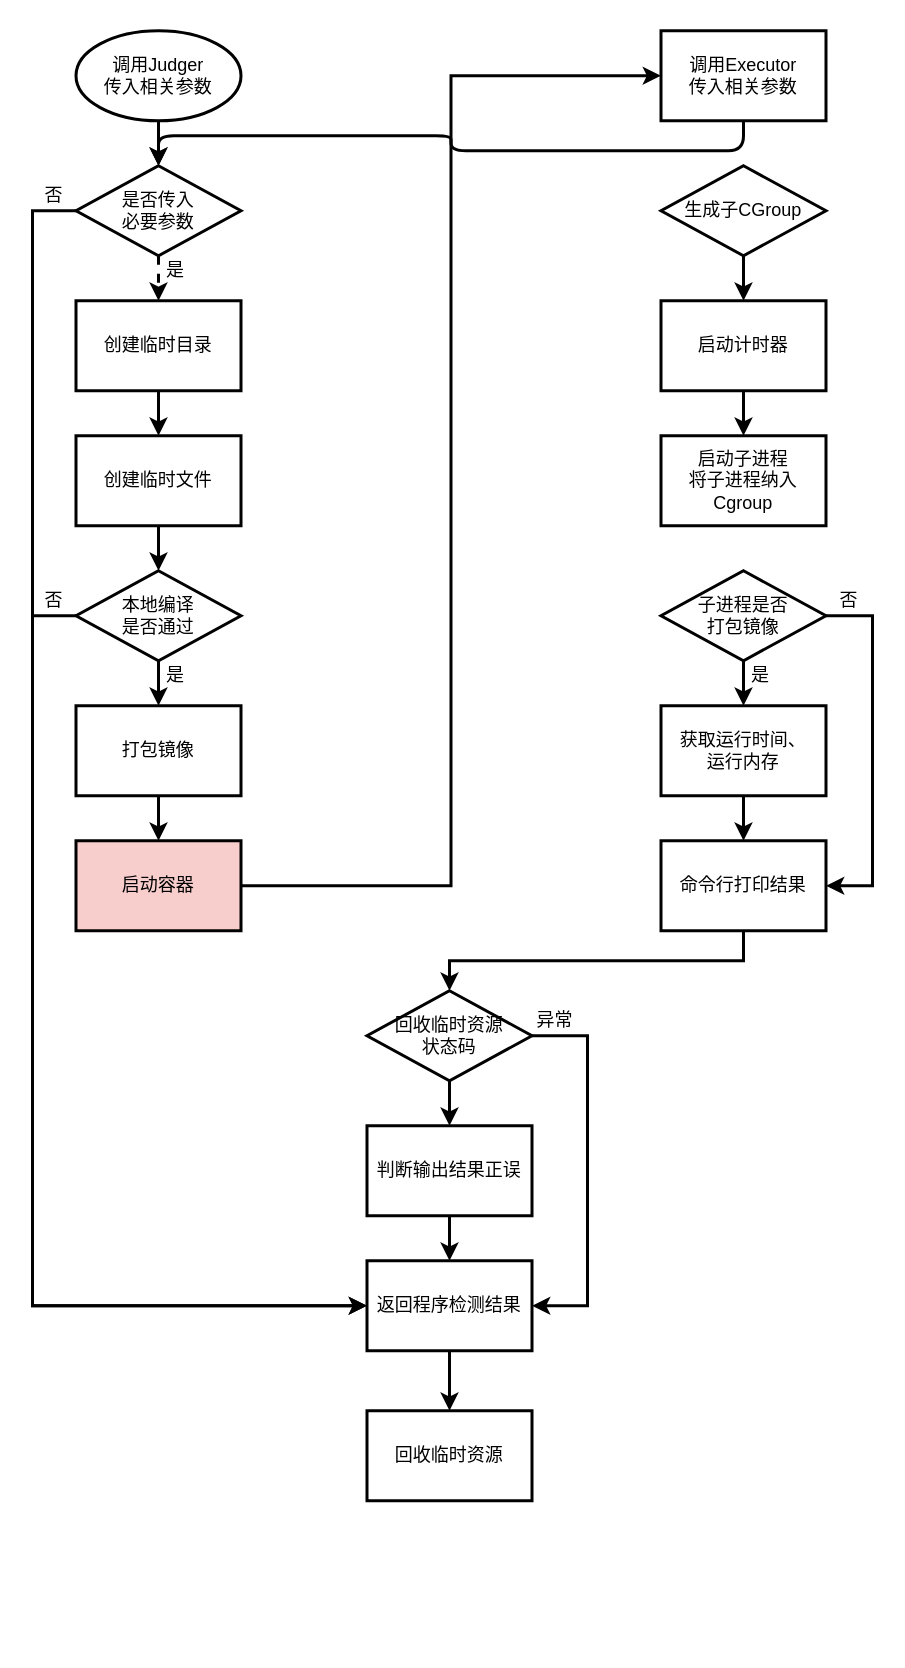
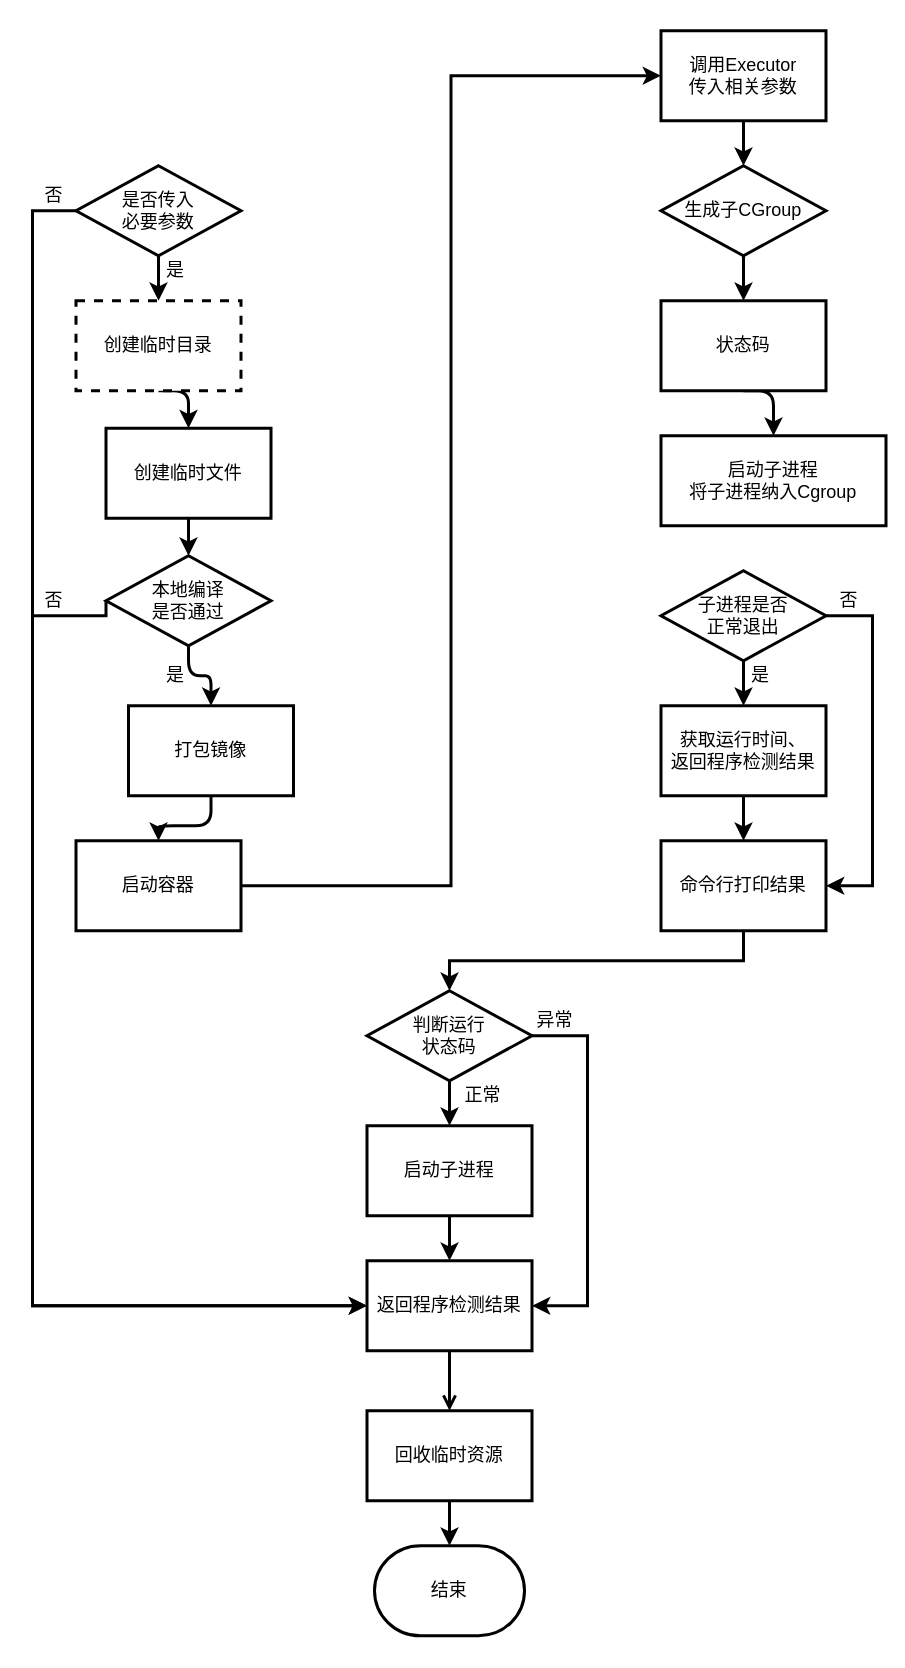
(158, 76) -> none
(158, 129) -> none
(601, 151) -> (743, 145)
(158, 275) -> (158, 275)
(158, 346) -> (158, 346)
(743, 346) -> (743, 346)
(158, 481) -> (188, 473)
(743, 481) -> (773, 481)
(158, 616) -> (188, 601)
(743, 616) -> (743, 616)
(158, 751) -> (211, 751)
(743, 751) -> (743, 751)
(158, 886) -> (158, 886)
(449, 1036) -> (449, 1036)
none -> (482, 1096)
(449, 1171) -> (449, 1171)
(449, 1396) -> (449, 1397)
none -> (449, 1530)
none -> (449, 1591)
